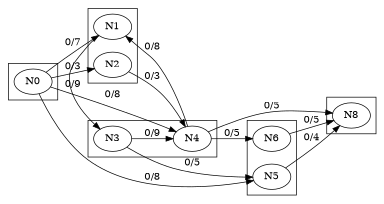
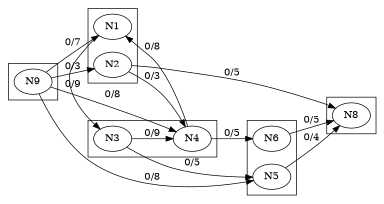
(33, 82) -> (33, 82)
(265, 113) -> (232, 79)
